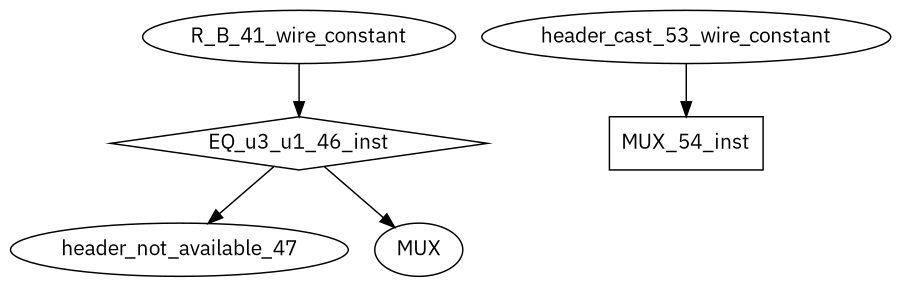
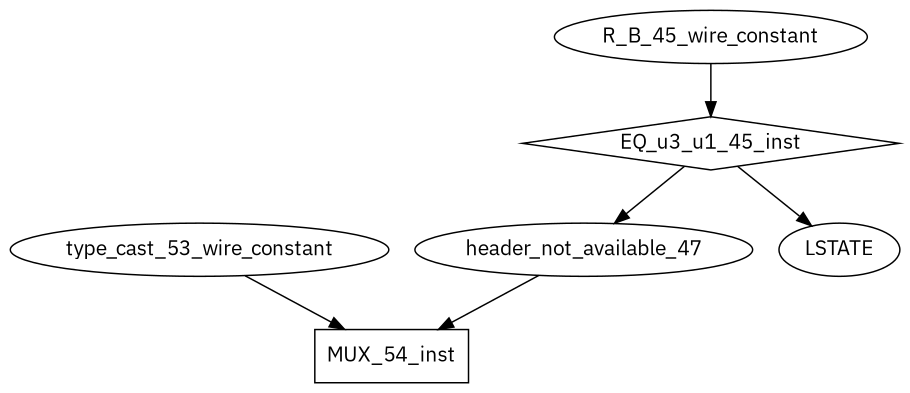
(299, 37) -> (711, 37)
(686, 37) -> (200, 250)
(299, 143) -> (711, 143)
(419, 250) -> (839, 250)
none -> (495, 299)
